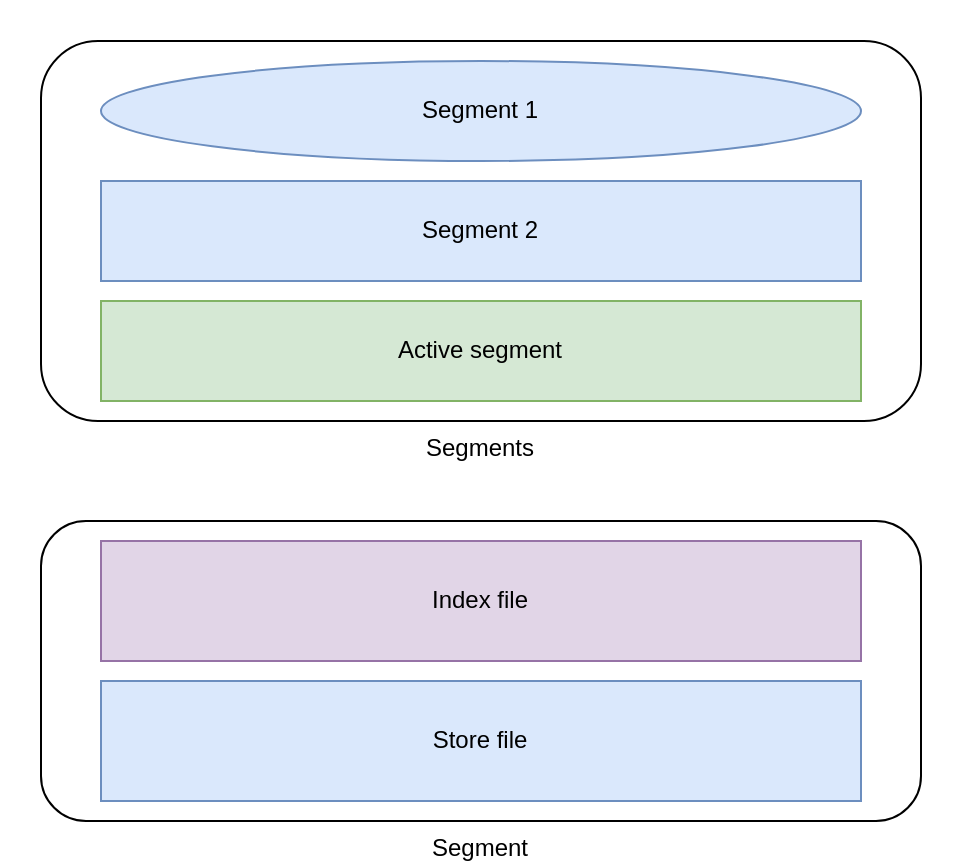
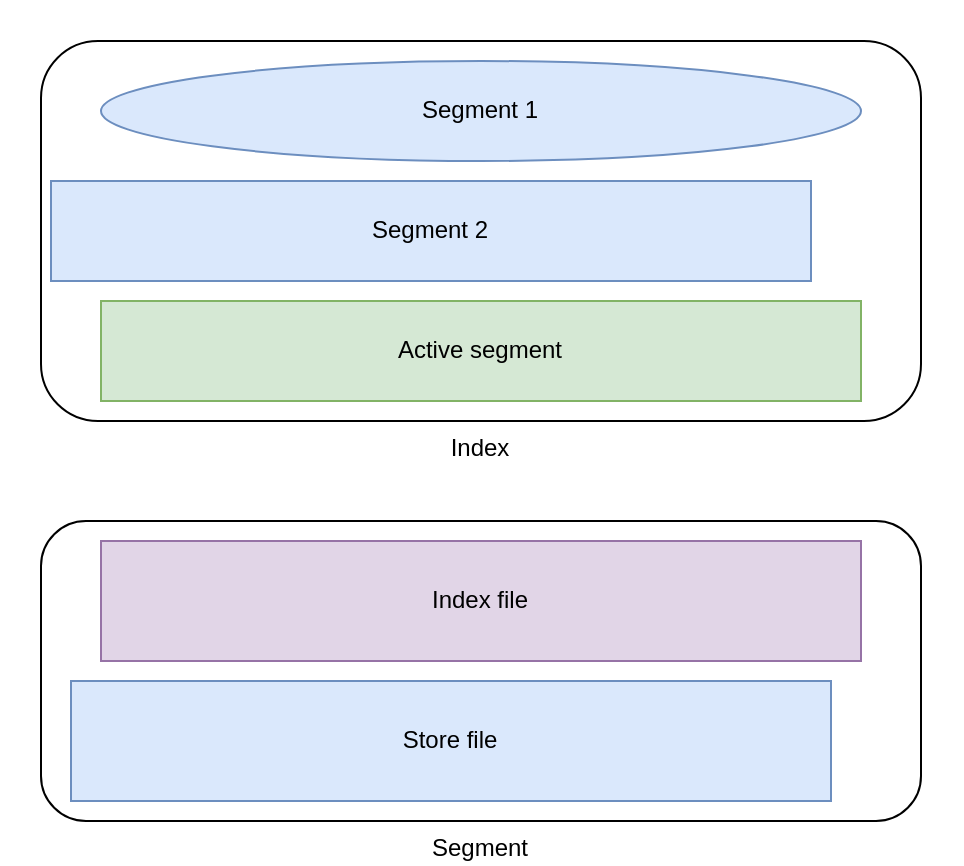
(481, 231) -> (431, 231)
(481, 449) -> (481, 449)
(481, 741) -> (451, 741)
